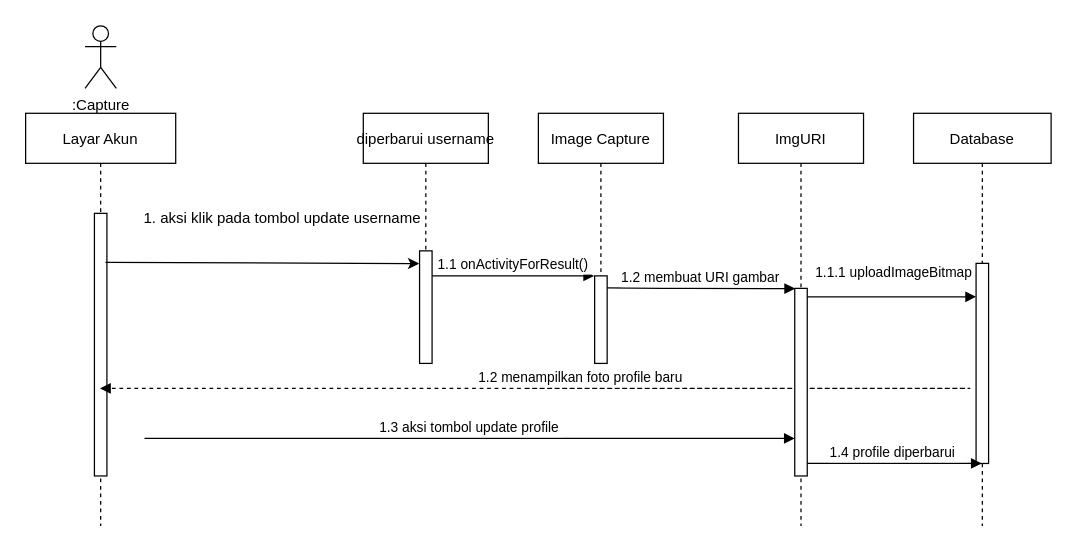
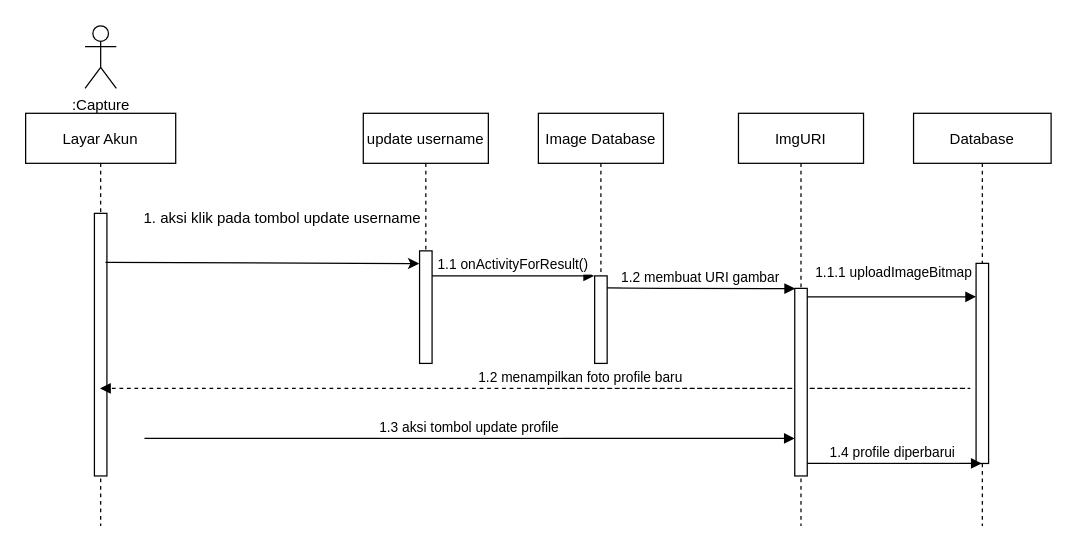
(425, 139) -> (425, 139)
(600, 139) -> (600, 139)
